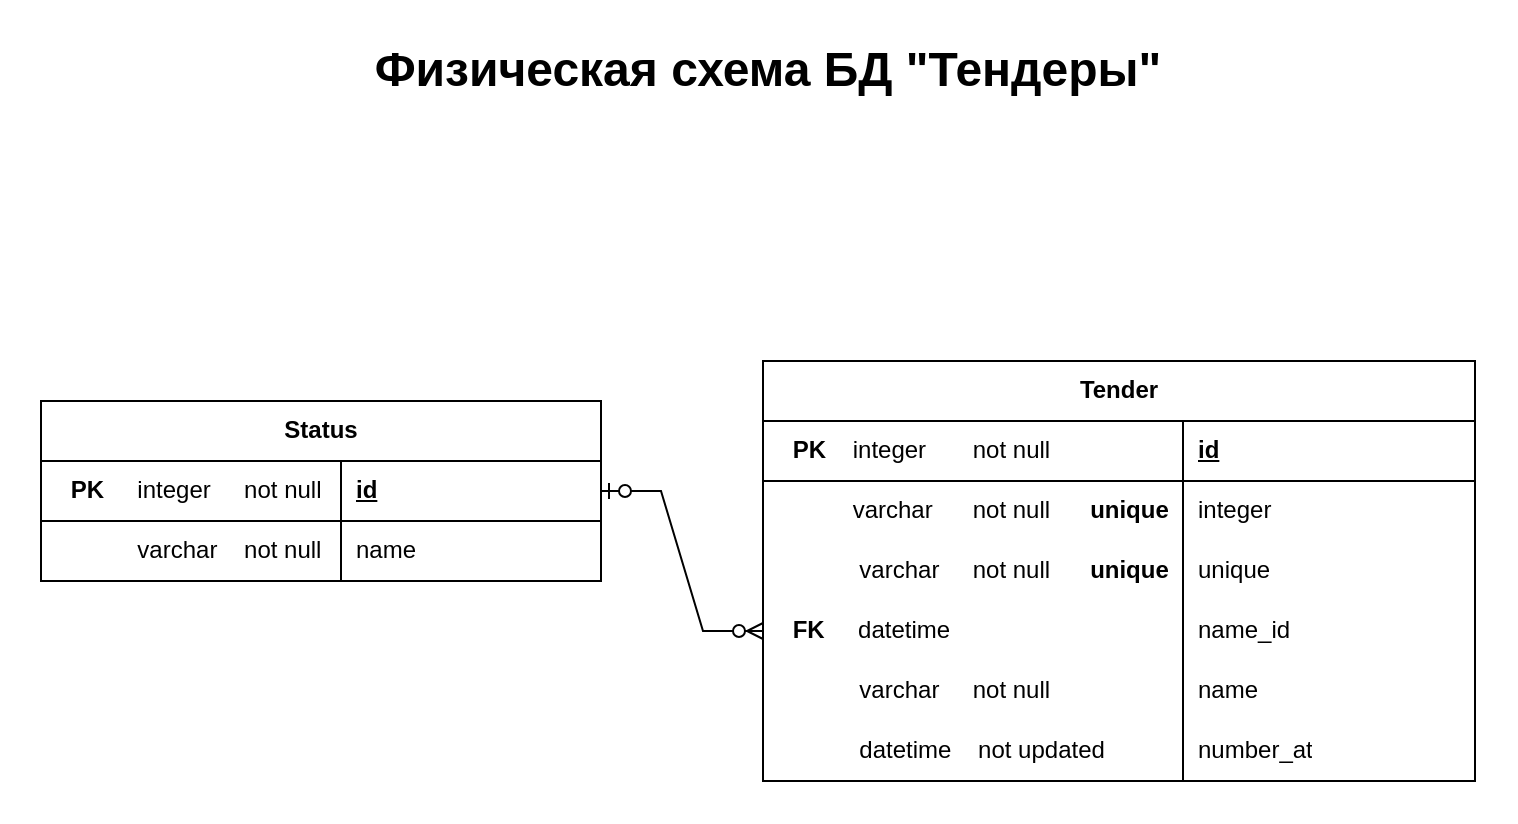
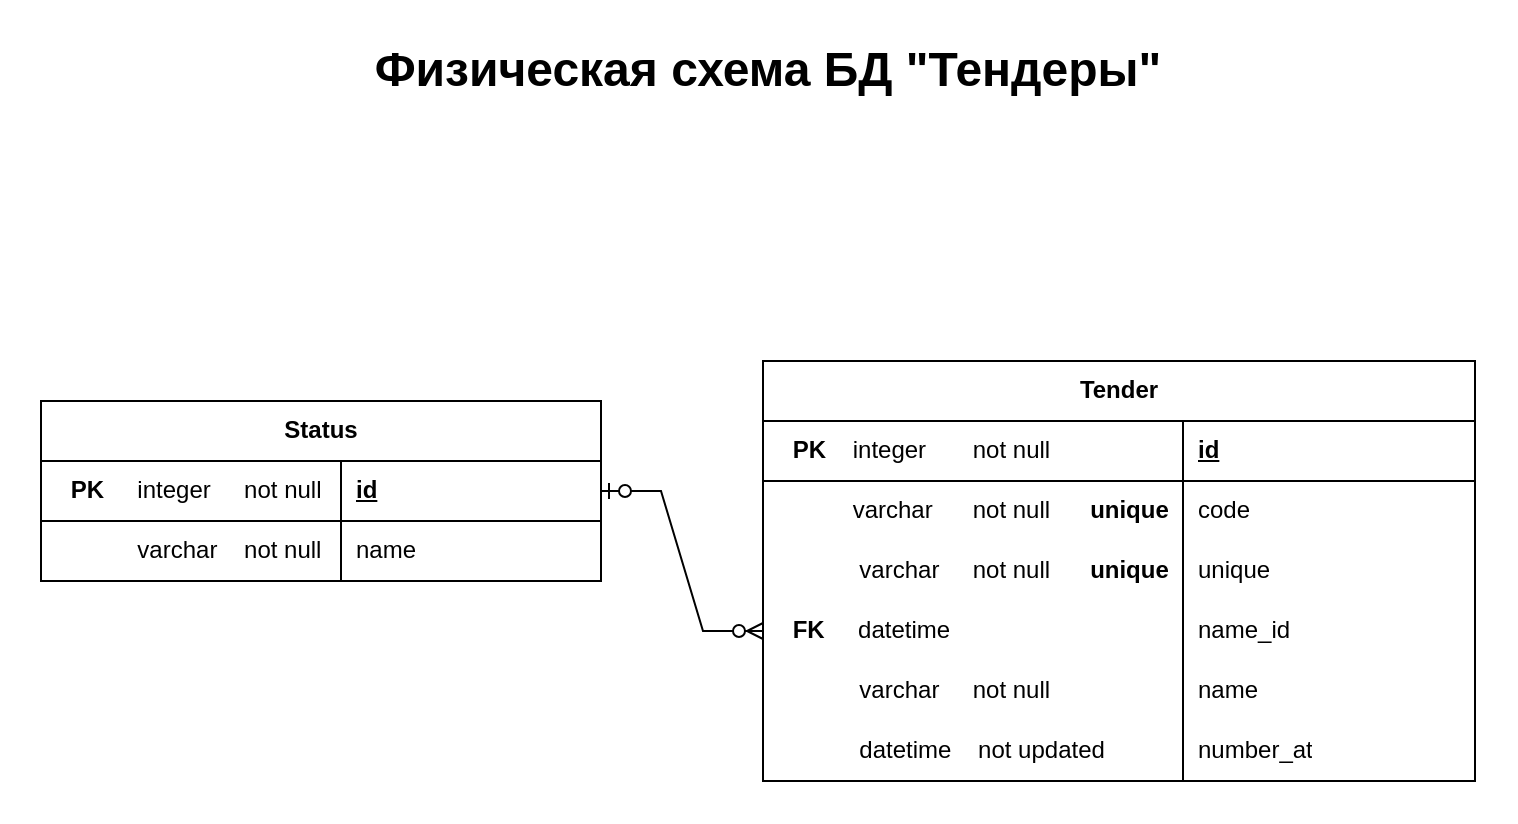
(1243, 511) -> (1226, 511)
